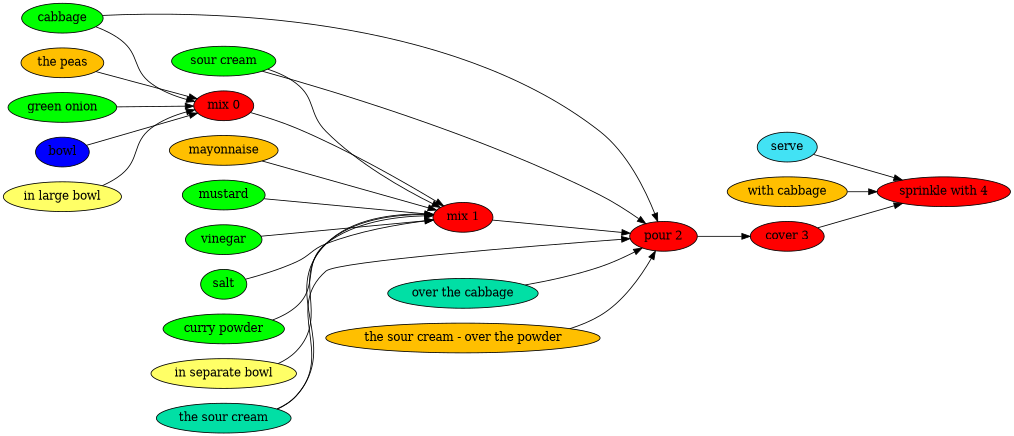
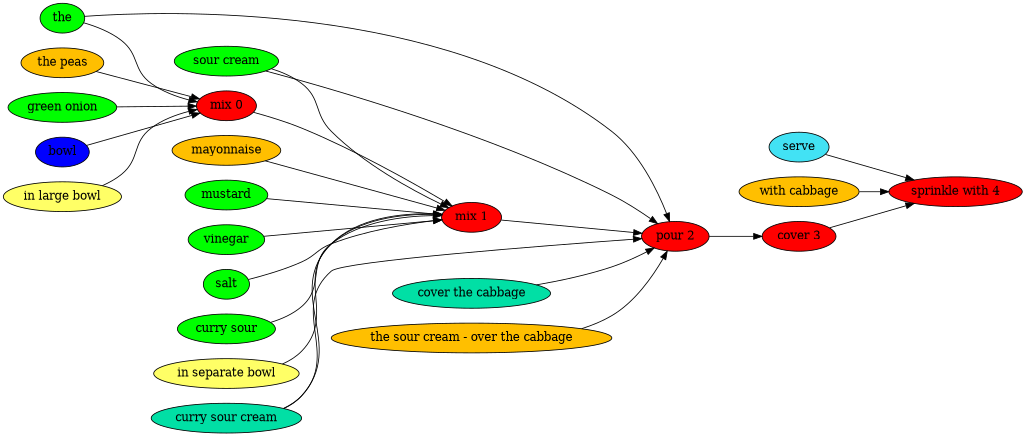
(62, 18) -> (62, 18)
(463, 293) -> (472, 293)
(224, 329) -> (226, 329)
(463, 338) -> (472, 338)
(224, 418) -> (226, 418)
